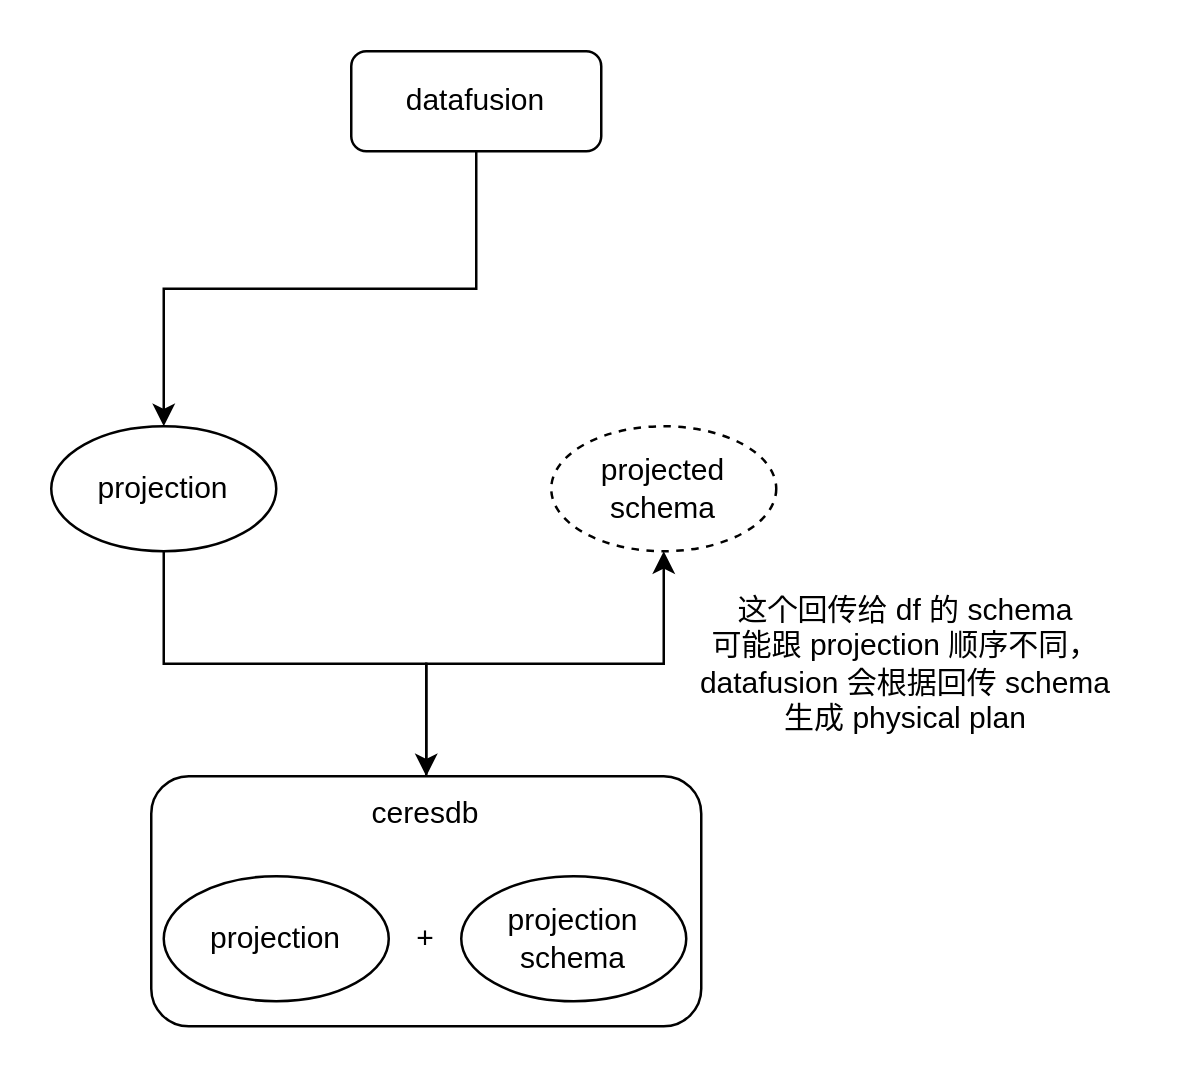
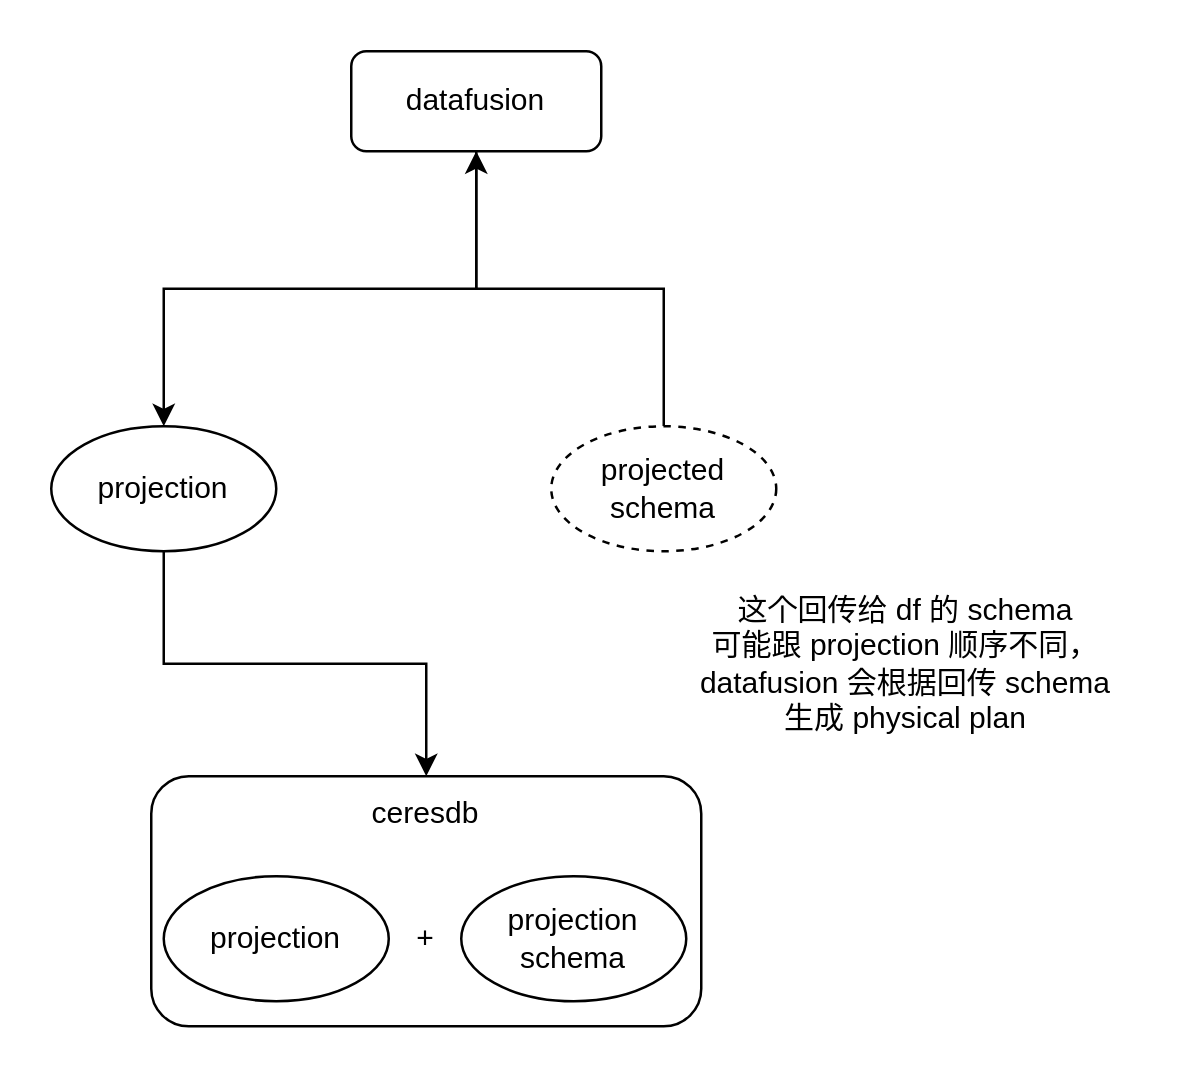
none -> (640, 289)
(596, 664) -> none
